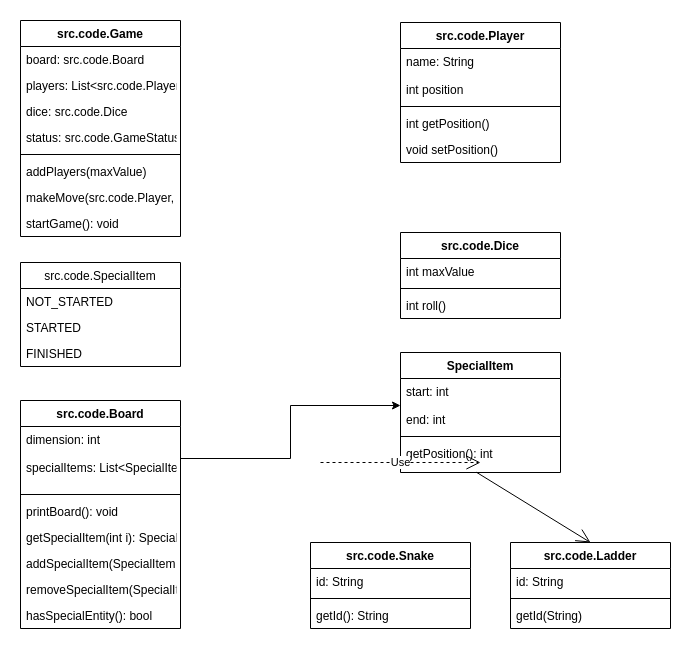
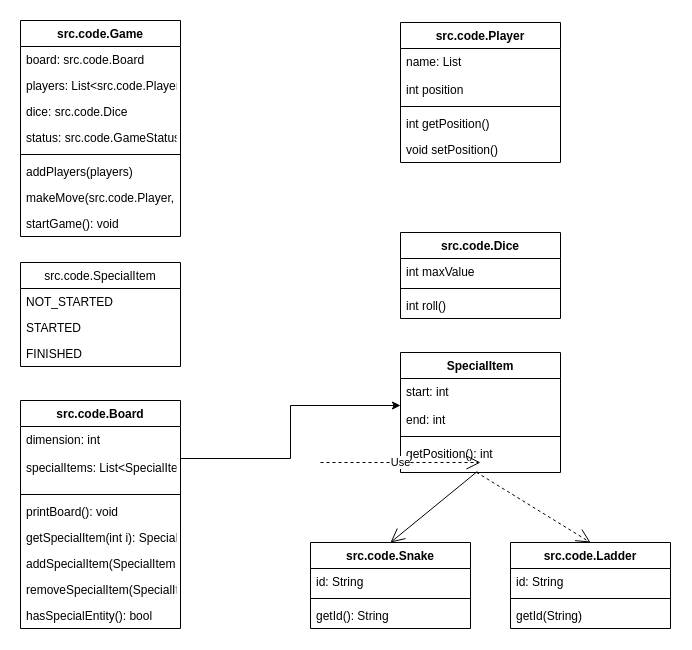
(442, 62) -> (435, 62)
(90, 172) -> (87, 172)
none -> (434, 507)
(534, 508) -> (534, 508)
